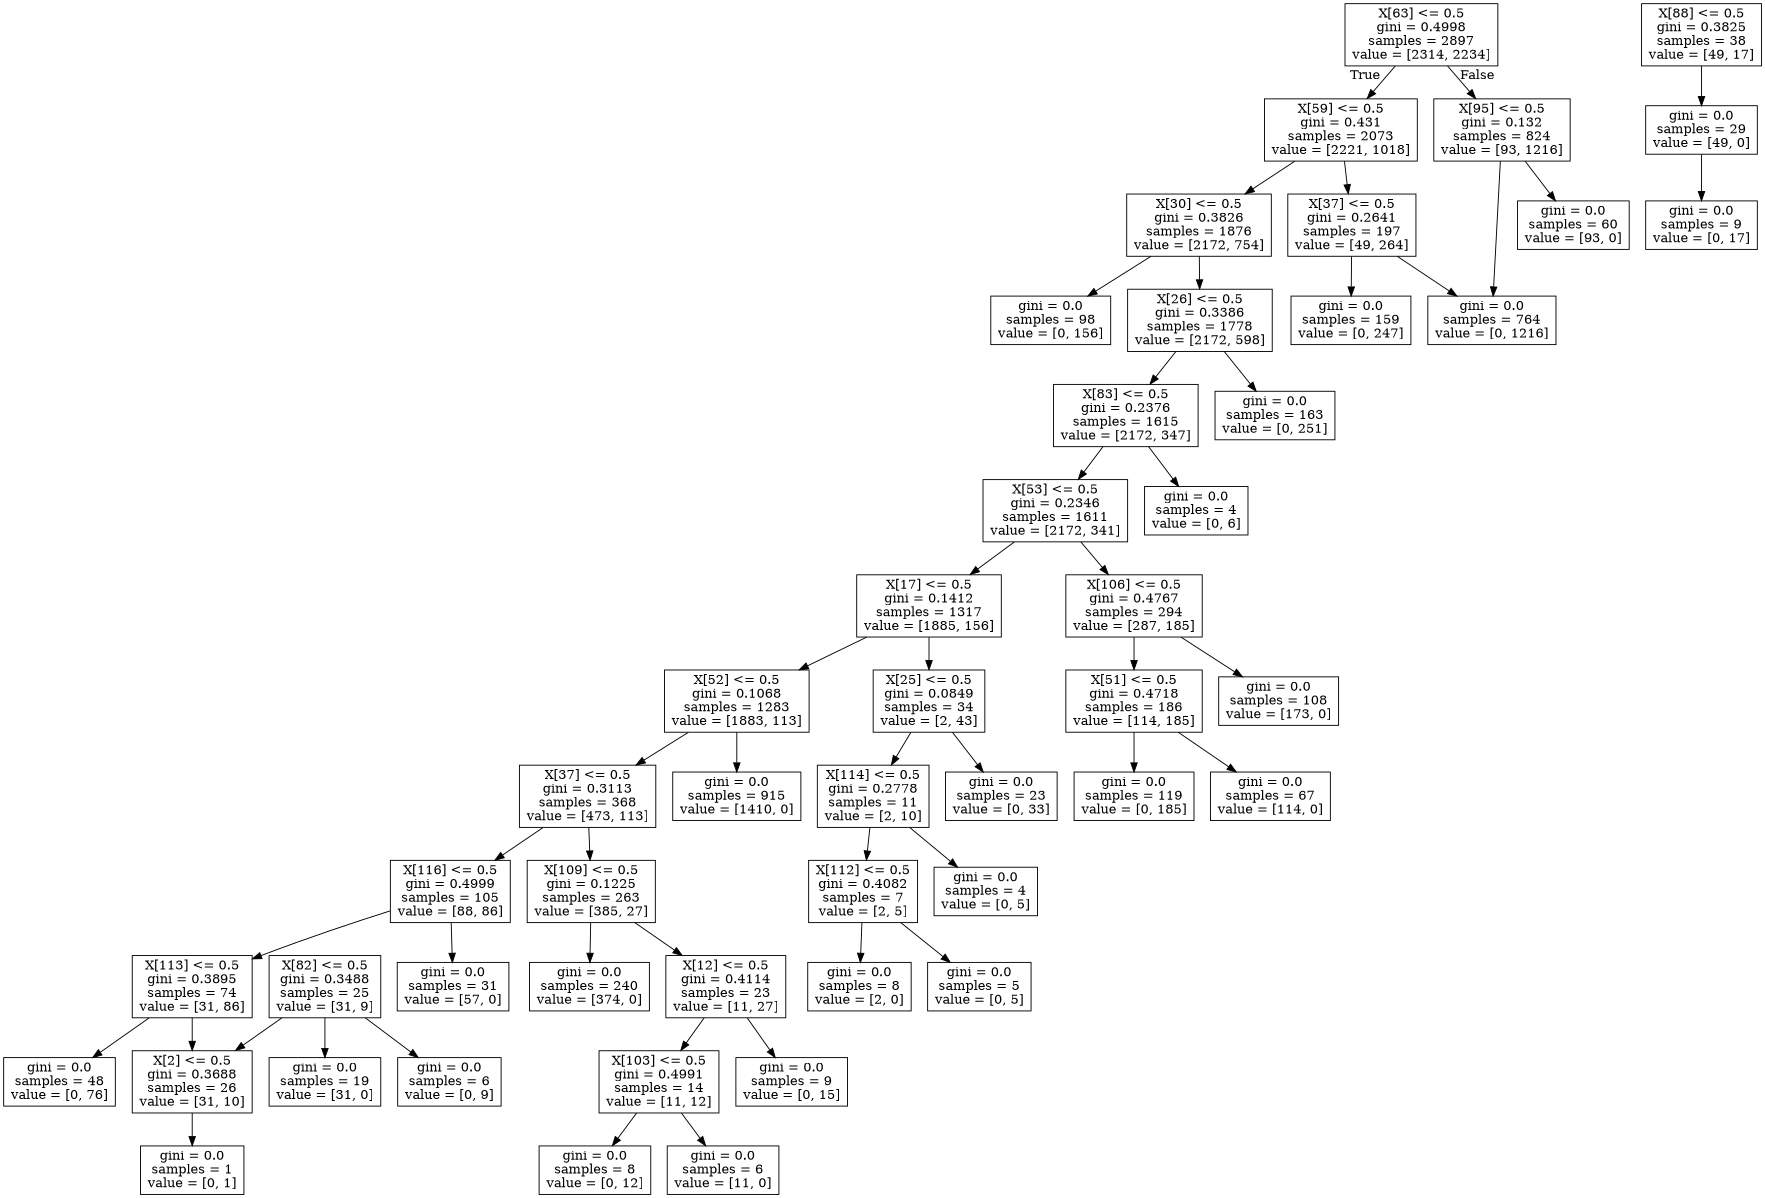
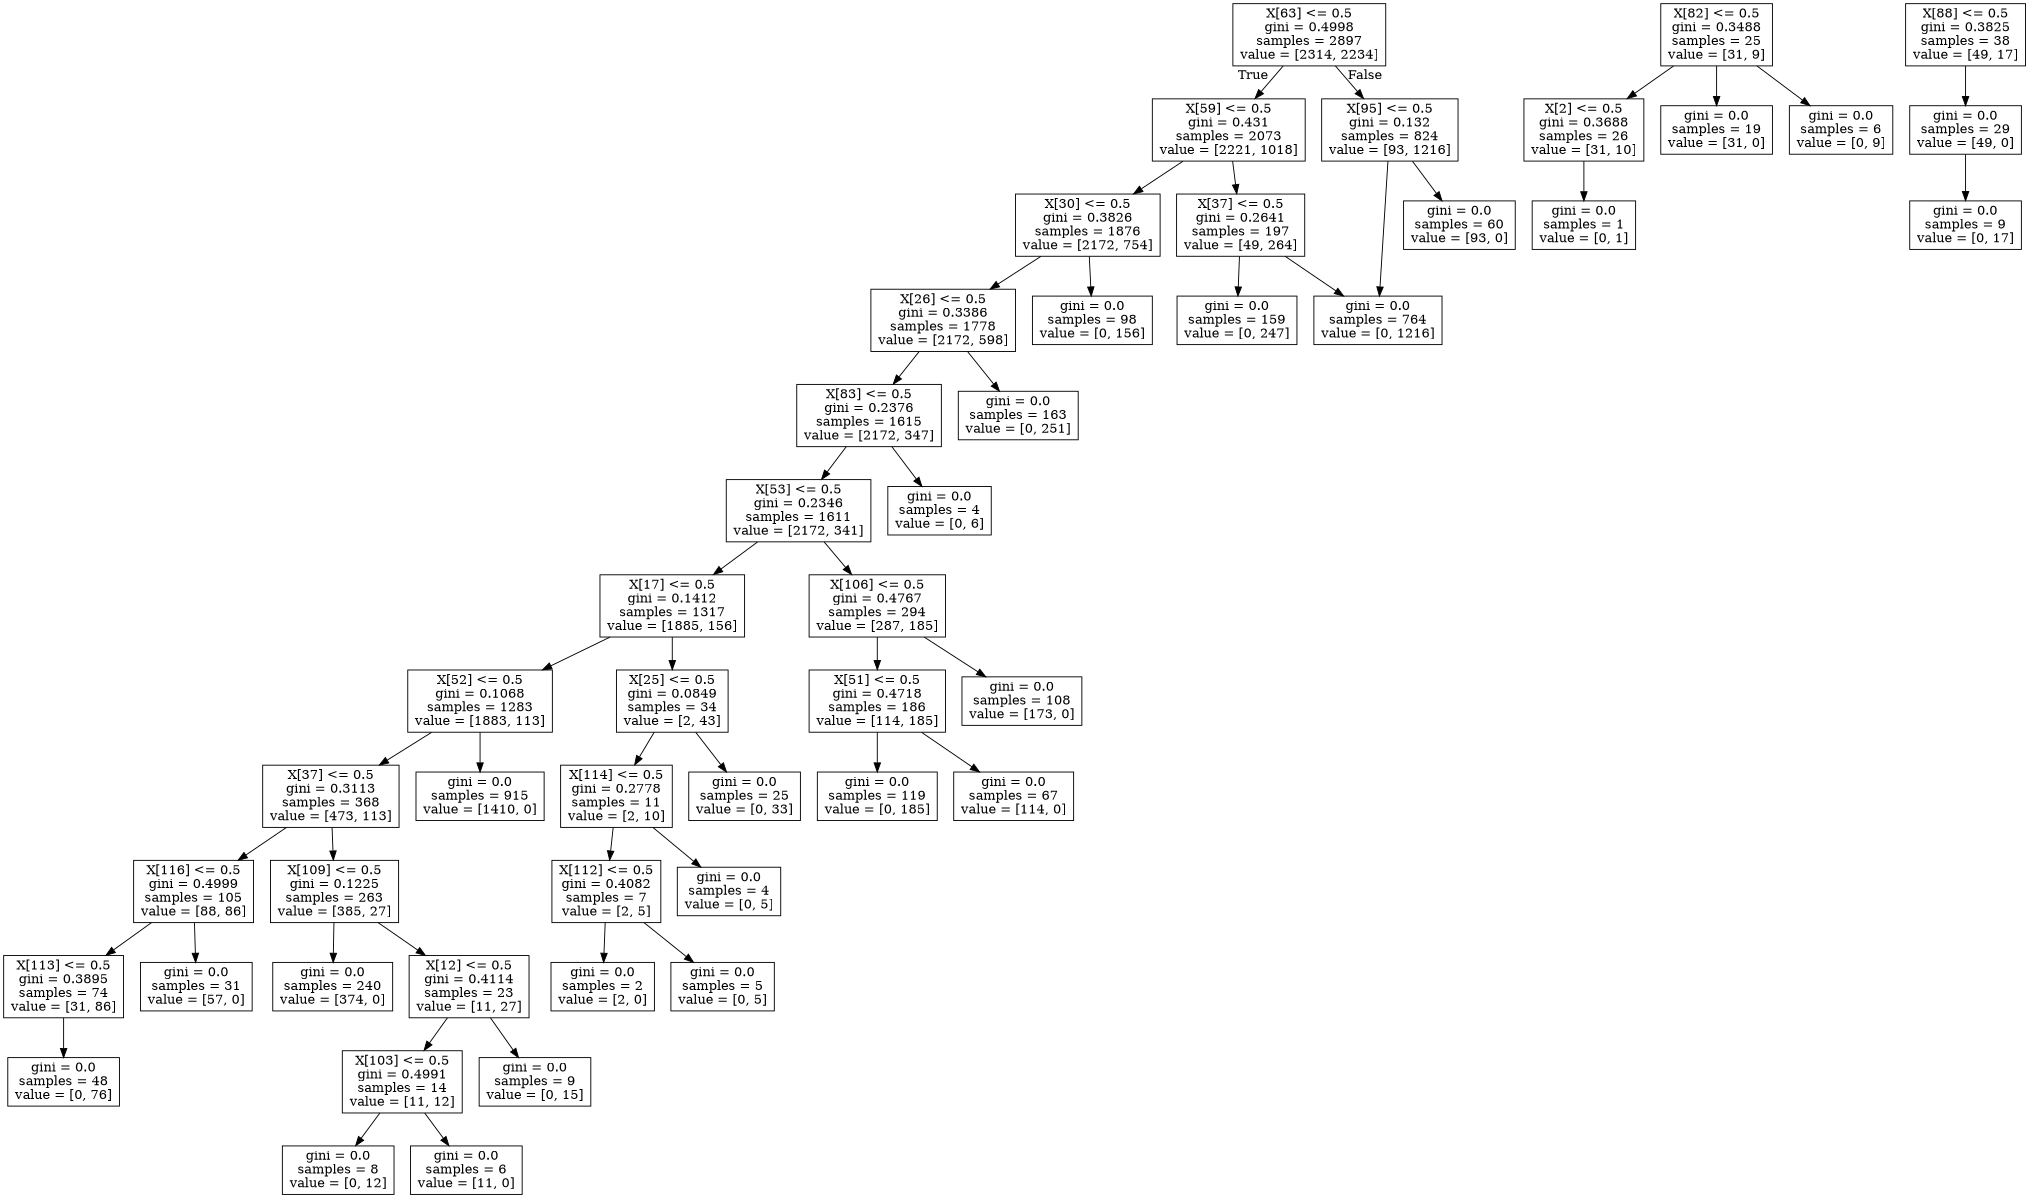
(1001, 796) -> (745, 796)
(859, 987) -> (603, 987)
(192, 1030) -> none
